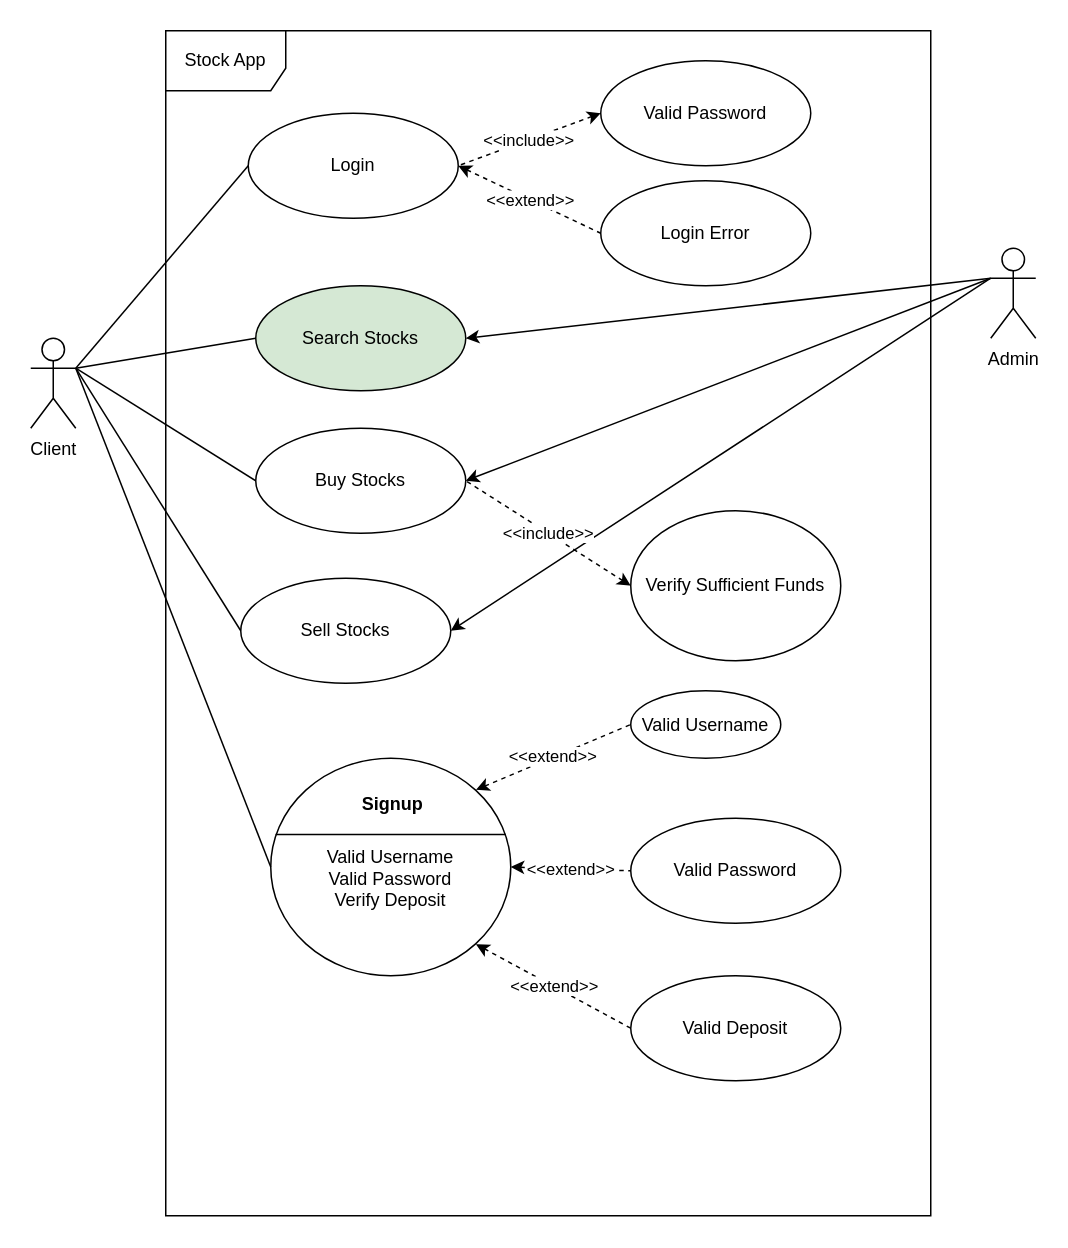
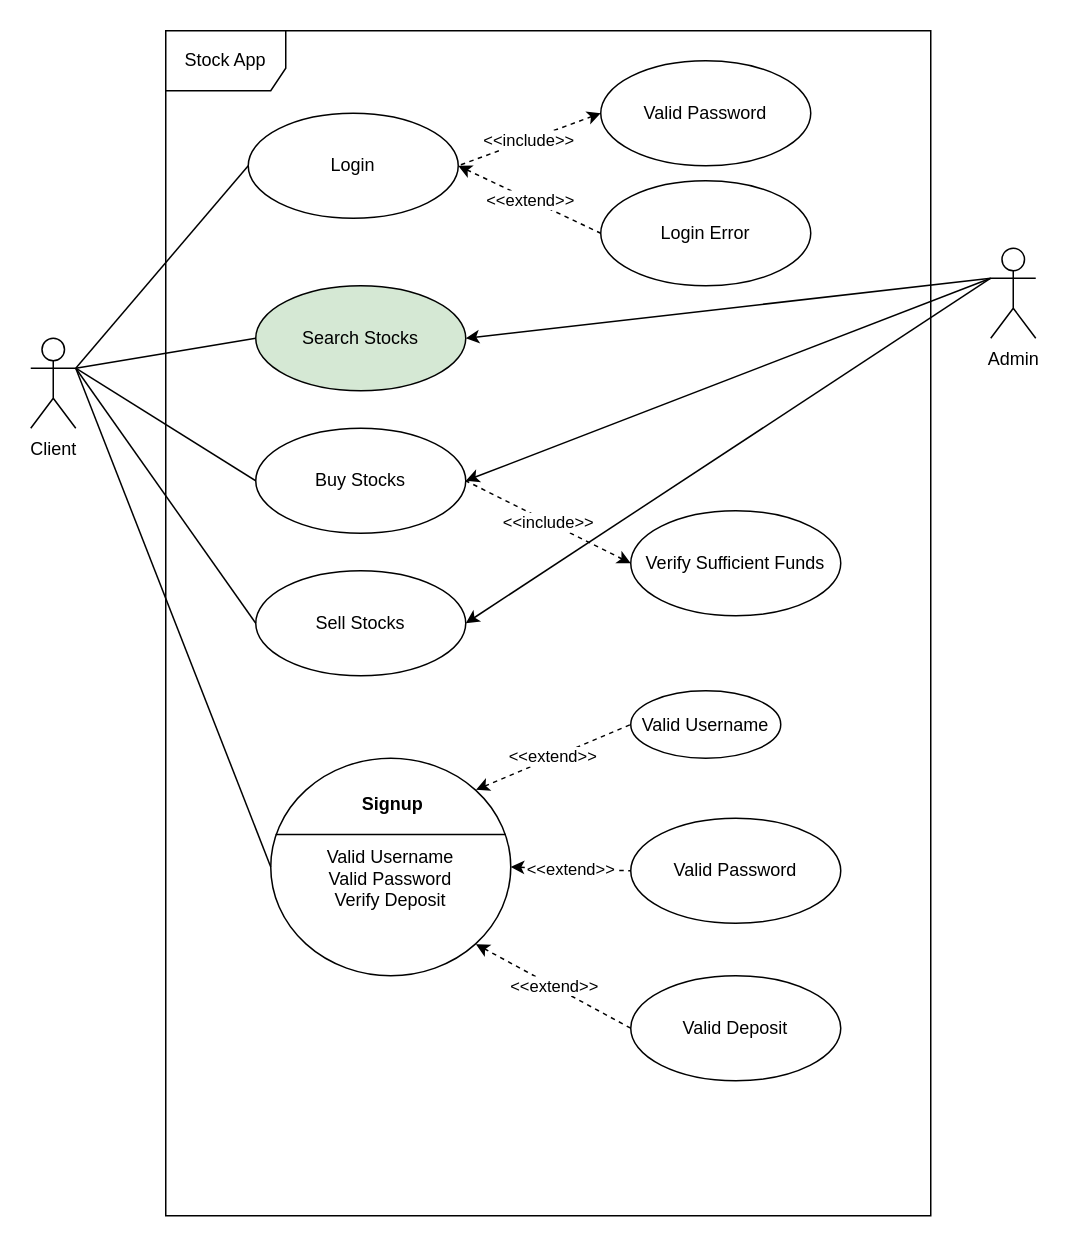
(736, 586) -> (736, 563)
(346, 631) -> (361, 623)
